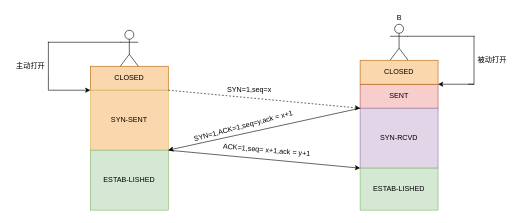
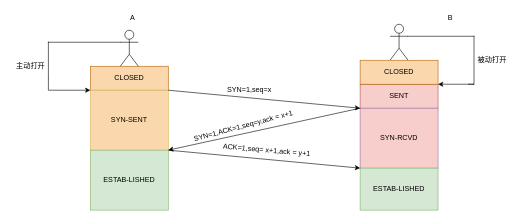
none -> (132, 18)
(399, 18) -> (450, 18)
(261, 99) -> (261, 99)
(399, 138) -> (399, 138)
